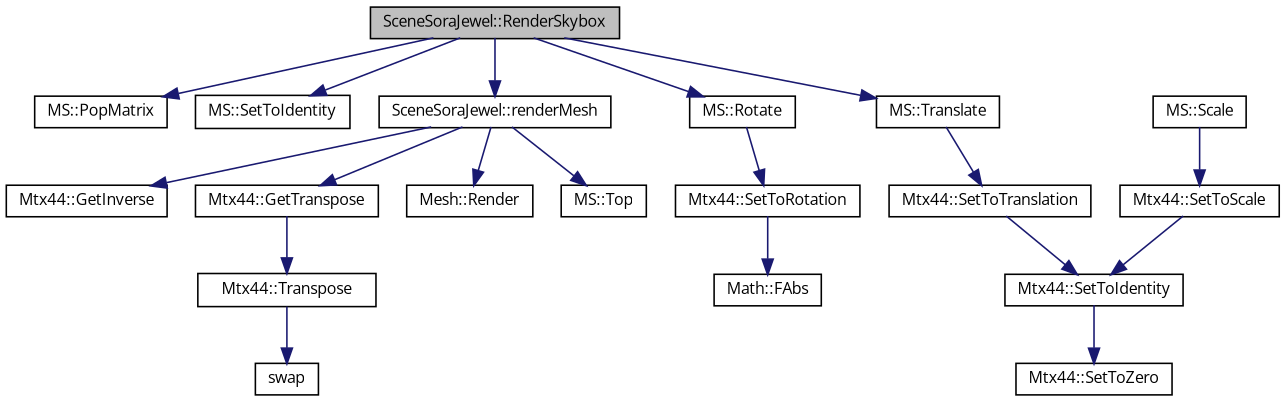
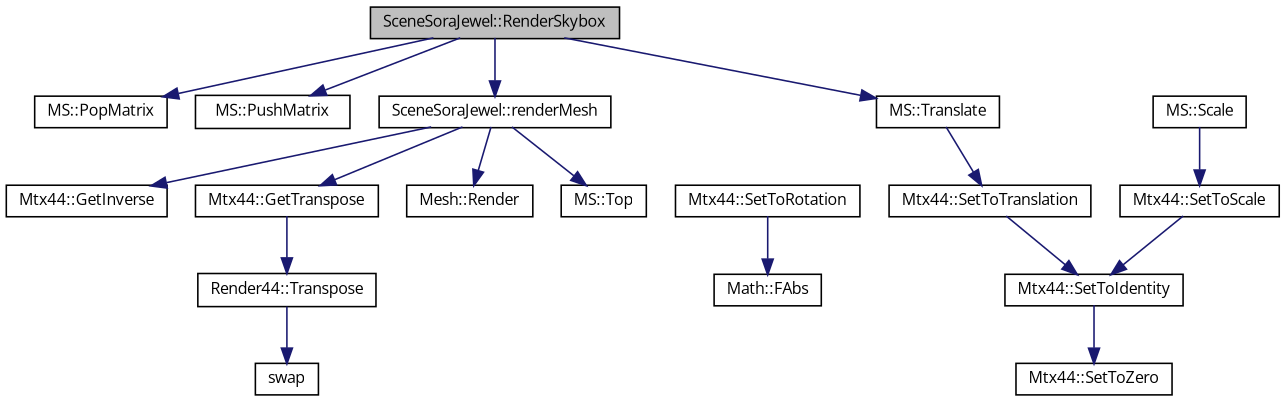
(273, 112) -> (273, 112)
(742, 112) -> none
(287, 290) -> (287, 290)
